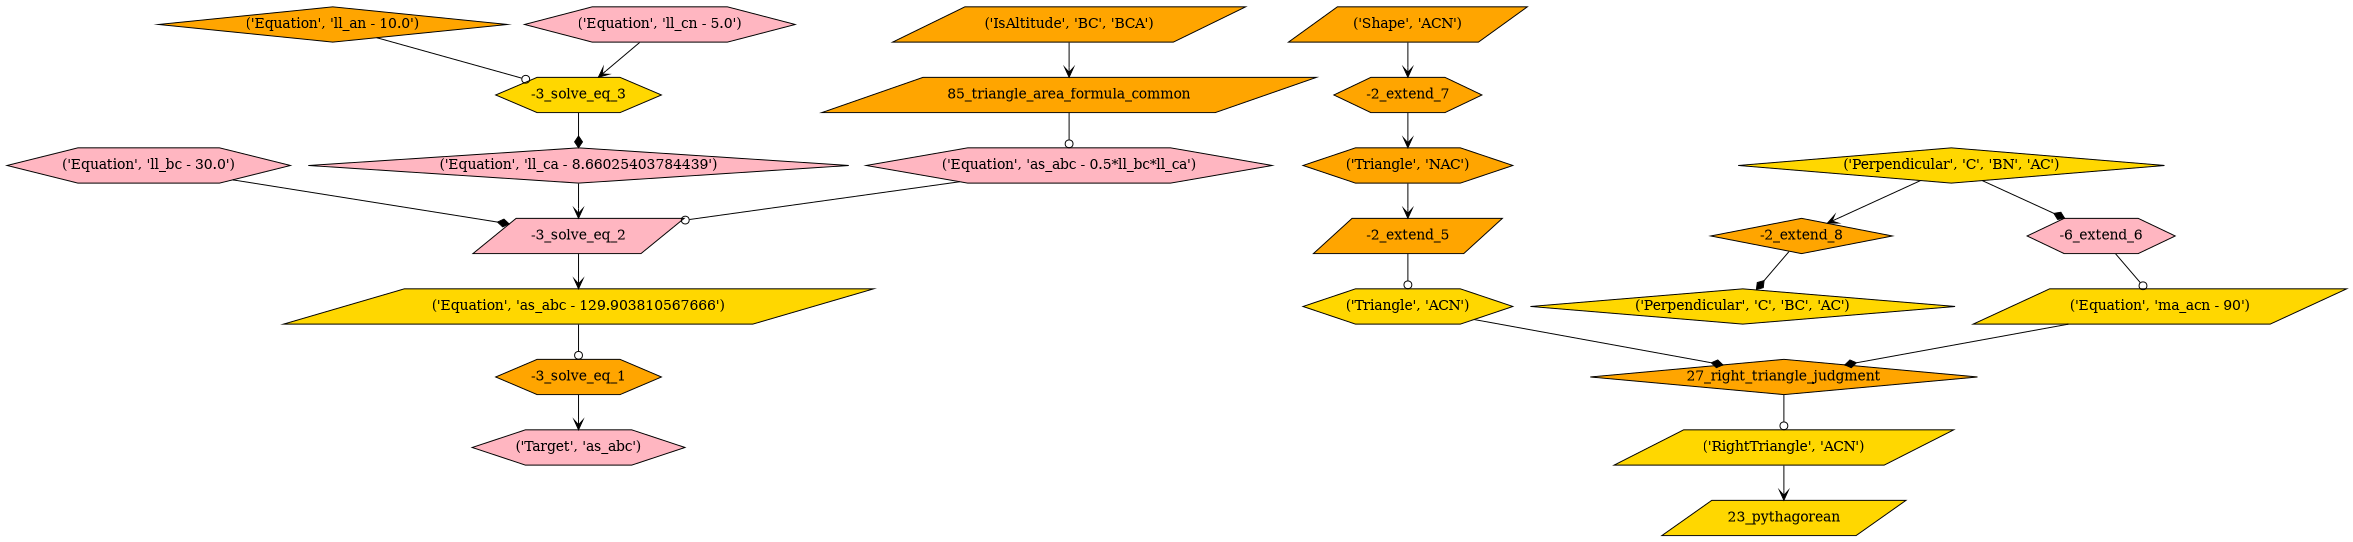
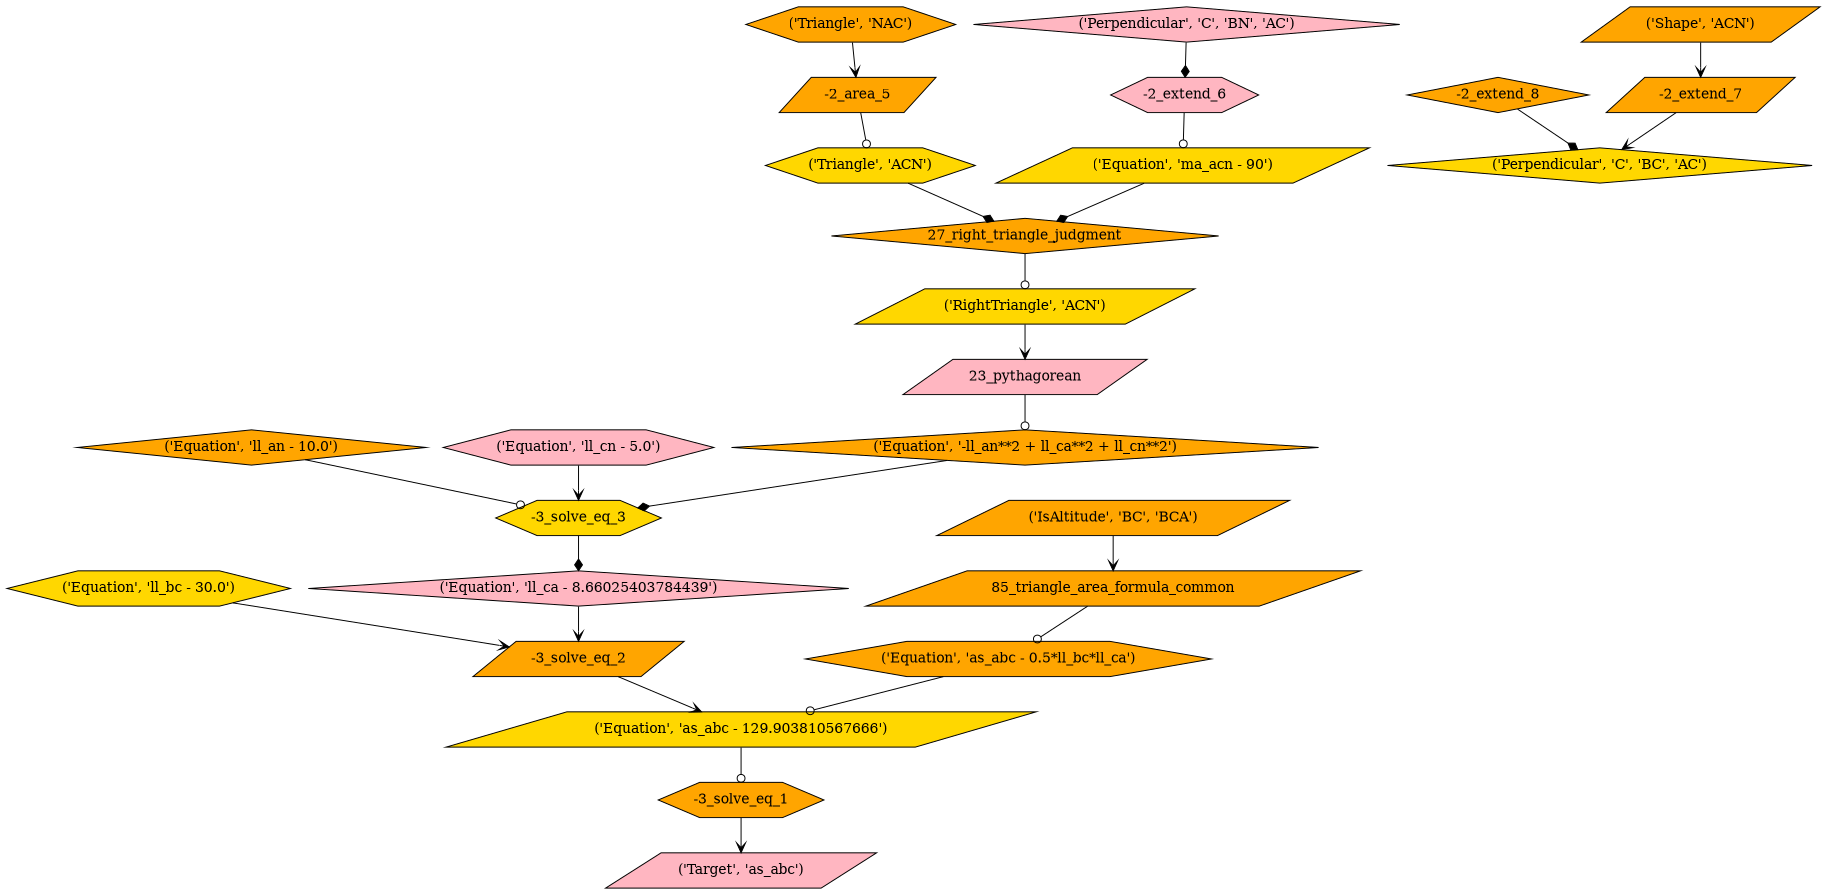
(1408, 95) -> (1701, 95)
(1408, 125) -> (1653, 128)
(149, 165) -> (149, 588)
(1069, 165) -> (1008, 659)
(1951, 165) -> (1187, 24)
(1878, 200) -> none
(365, 201) -> (366, 624)
(824, 201) -> (879, 693)
(579, 236) -> (579, 659)
(1408, 236) -> (858, 95)
(2101, 236) -> (1185, 95)
(579, 447) -> (741, 870)
none -> (1025, 447)
(1784, 518) -> (1025, 377)
